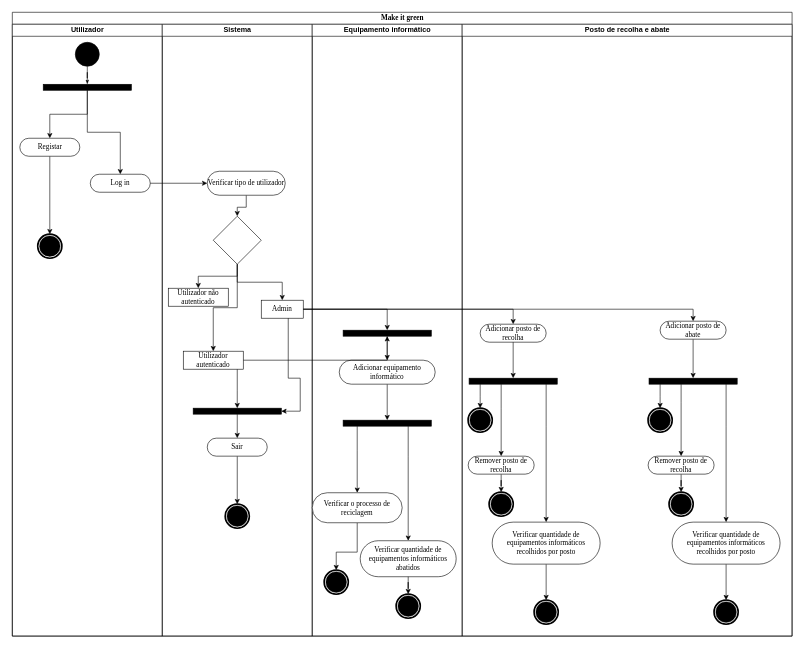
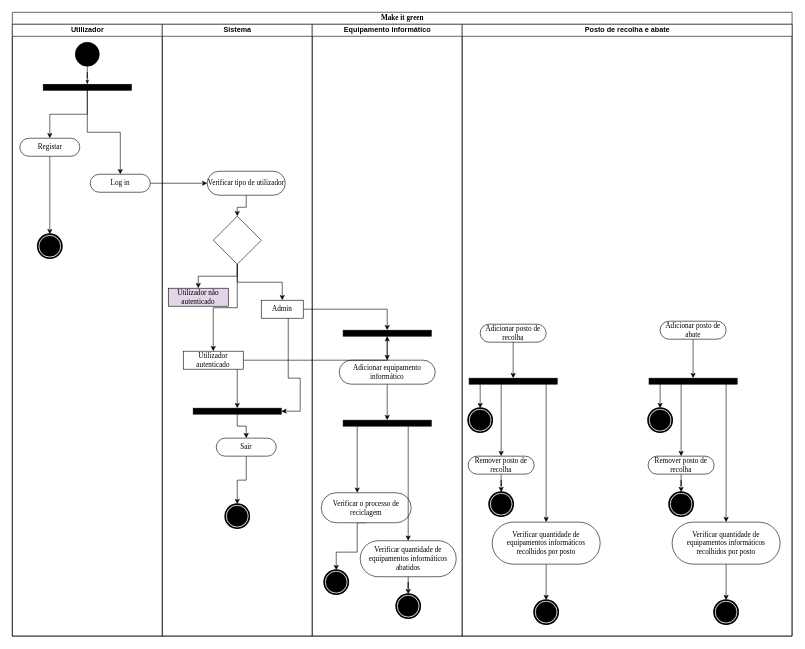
(198, 297) -> (198, 297)
(693, 311) -> none
(513, 317) -> none
(237, 447) -> (246, 447)
(357, 508) -> (366, 508)
